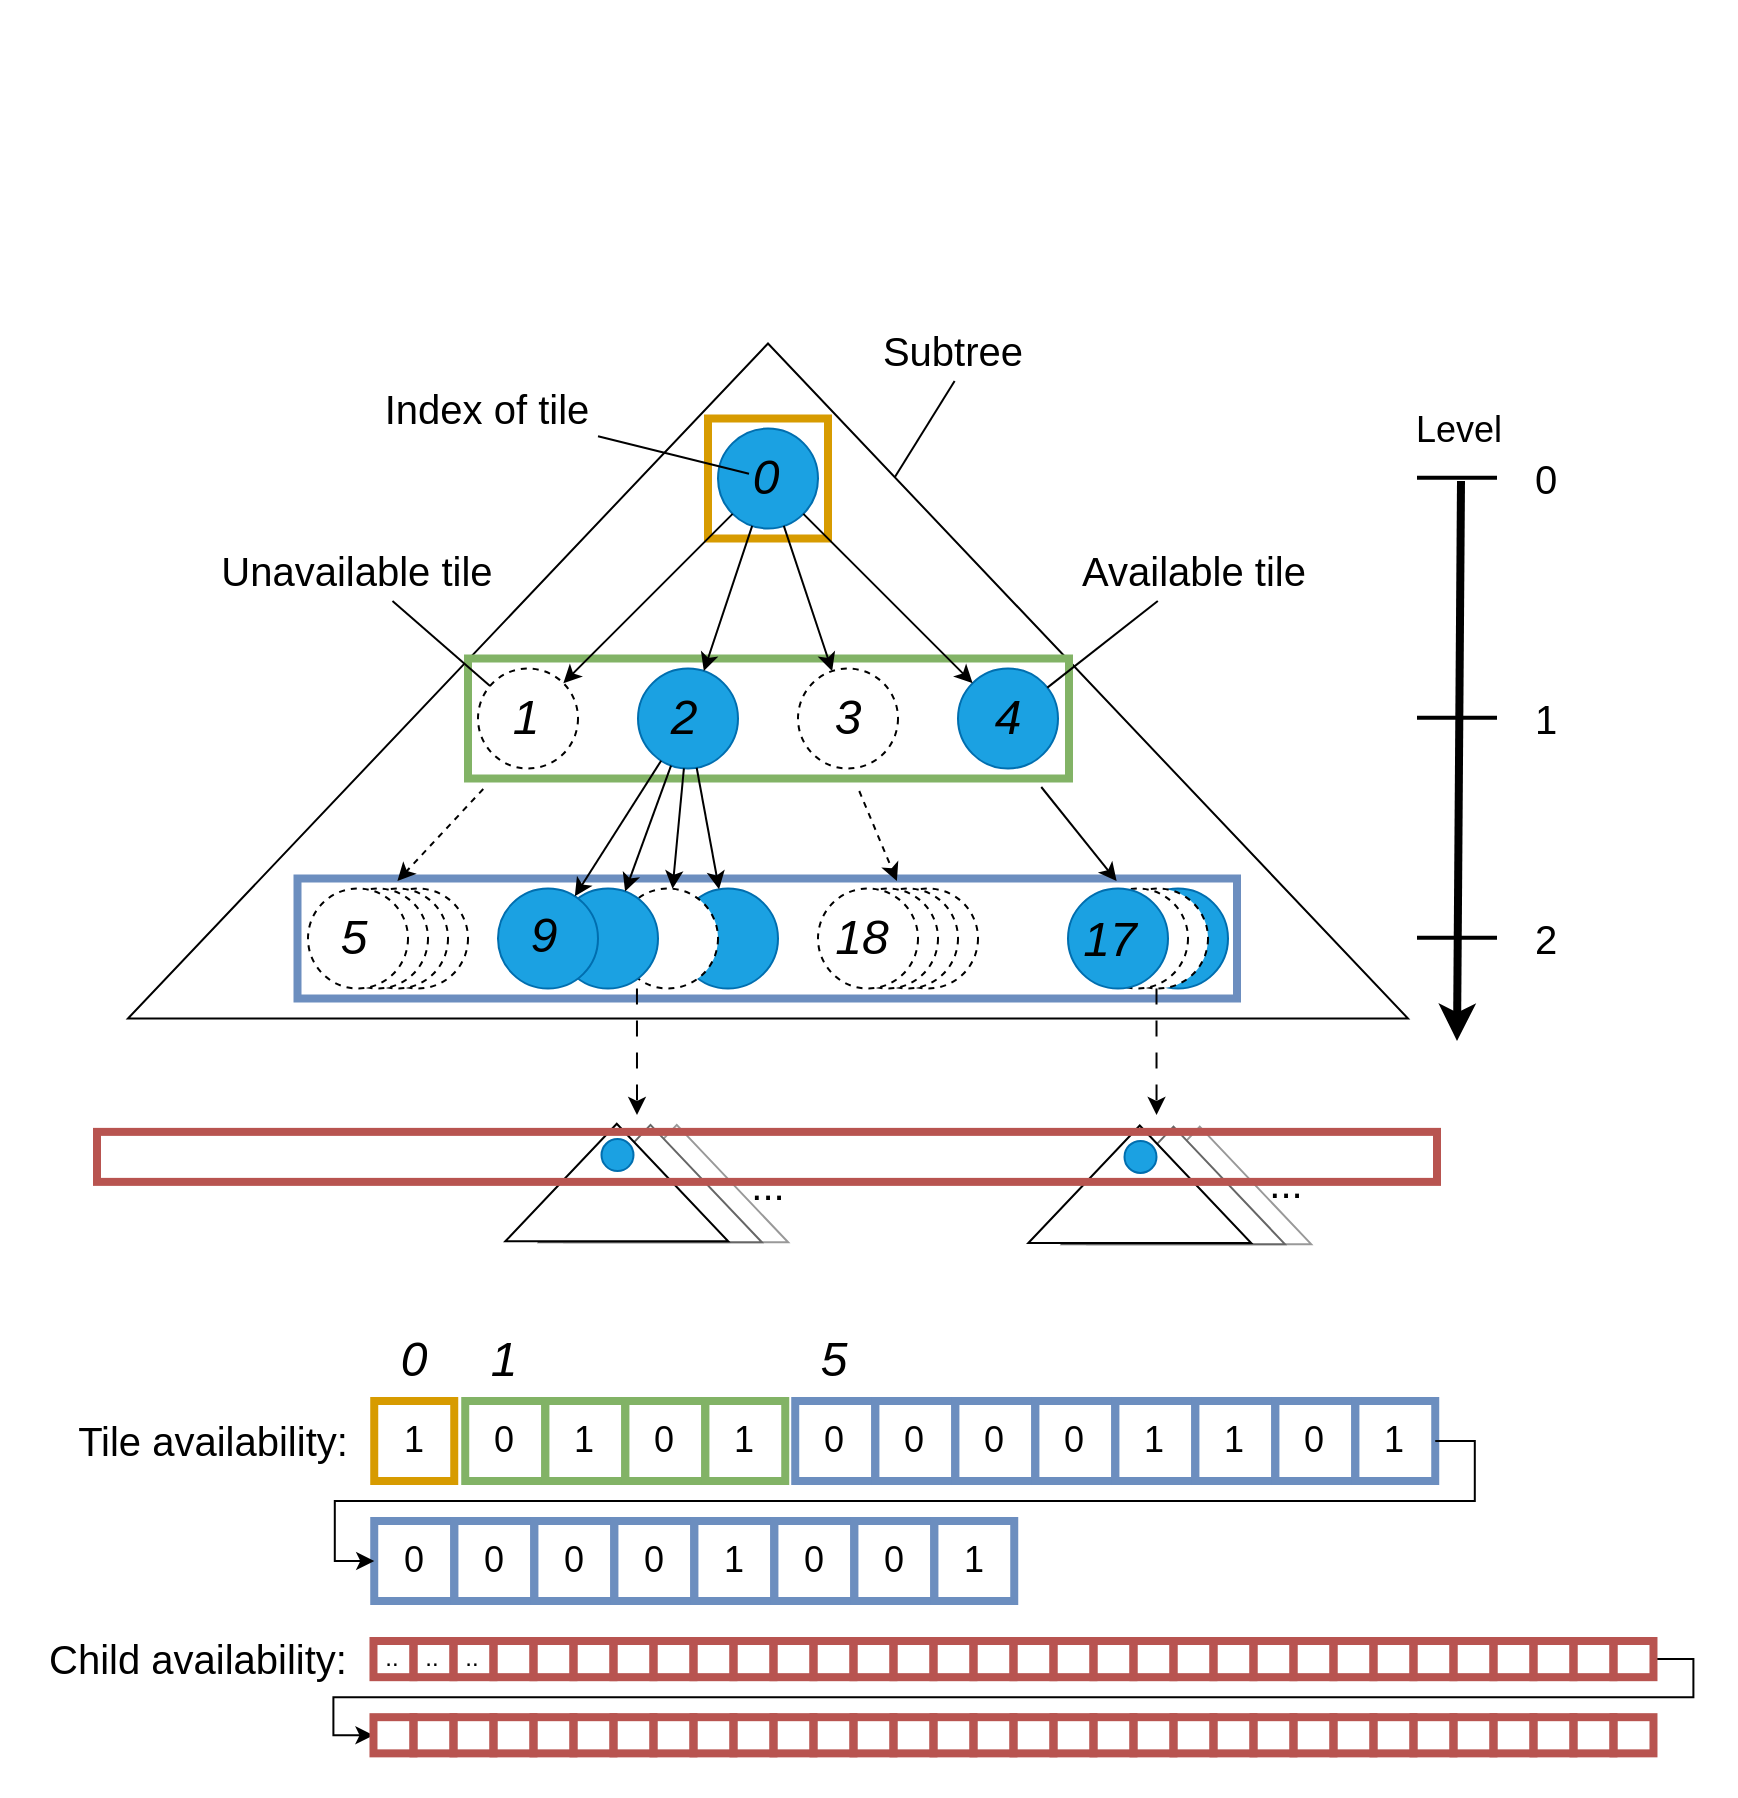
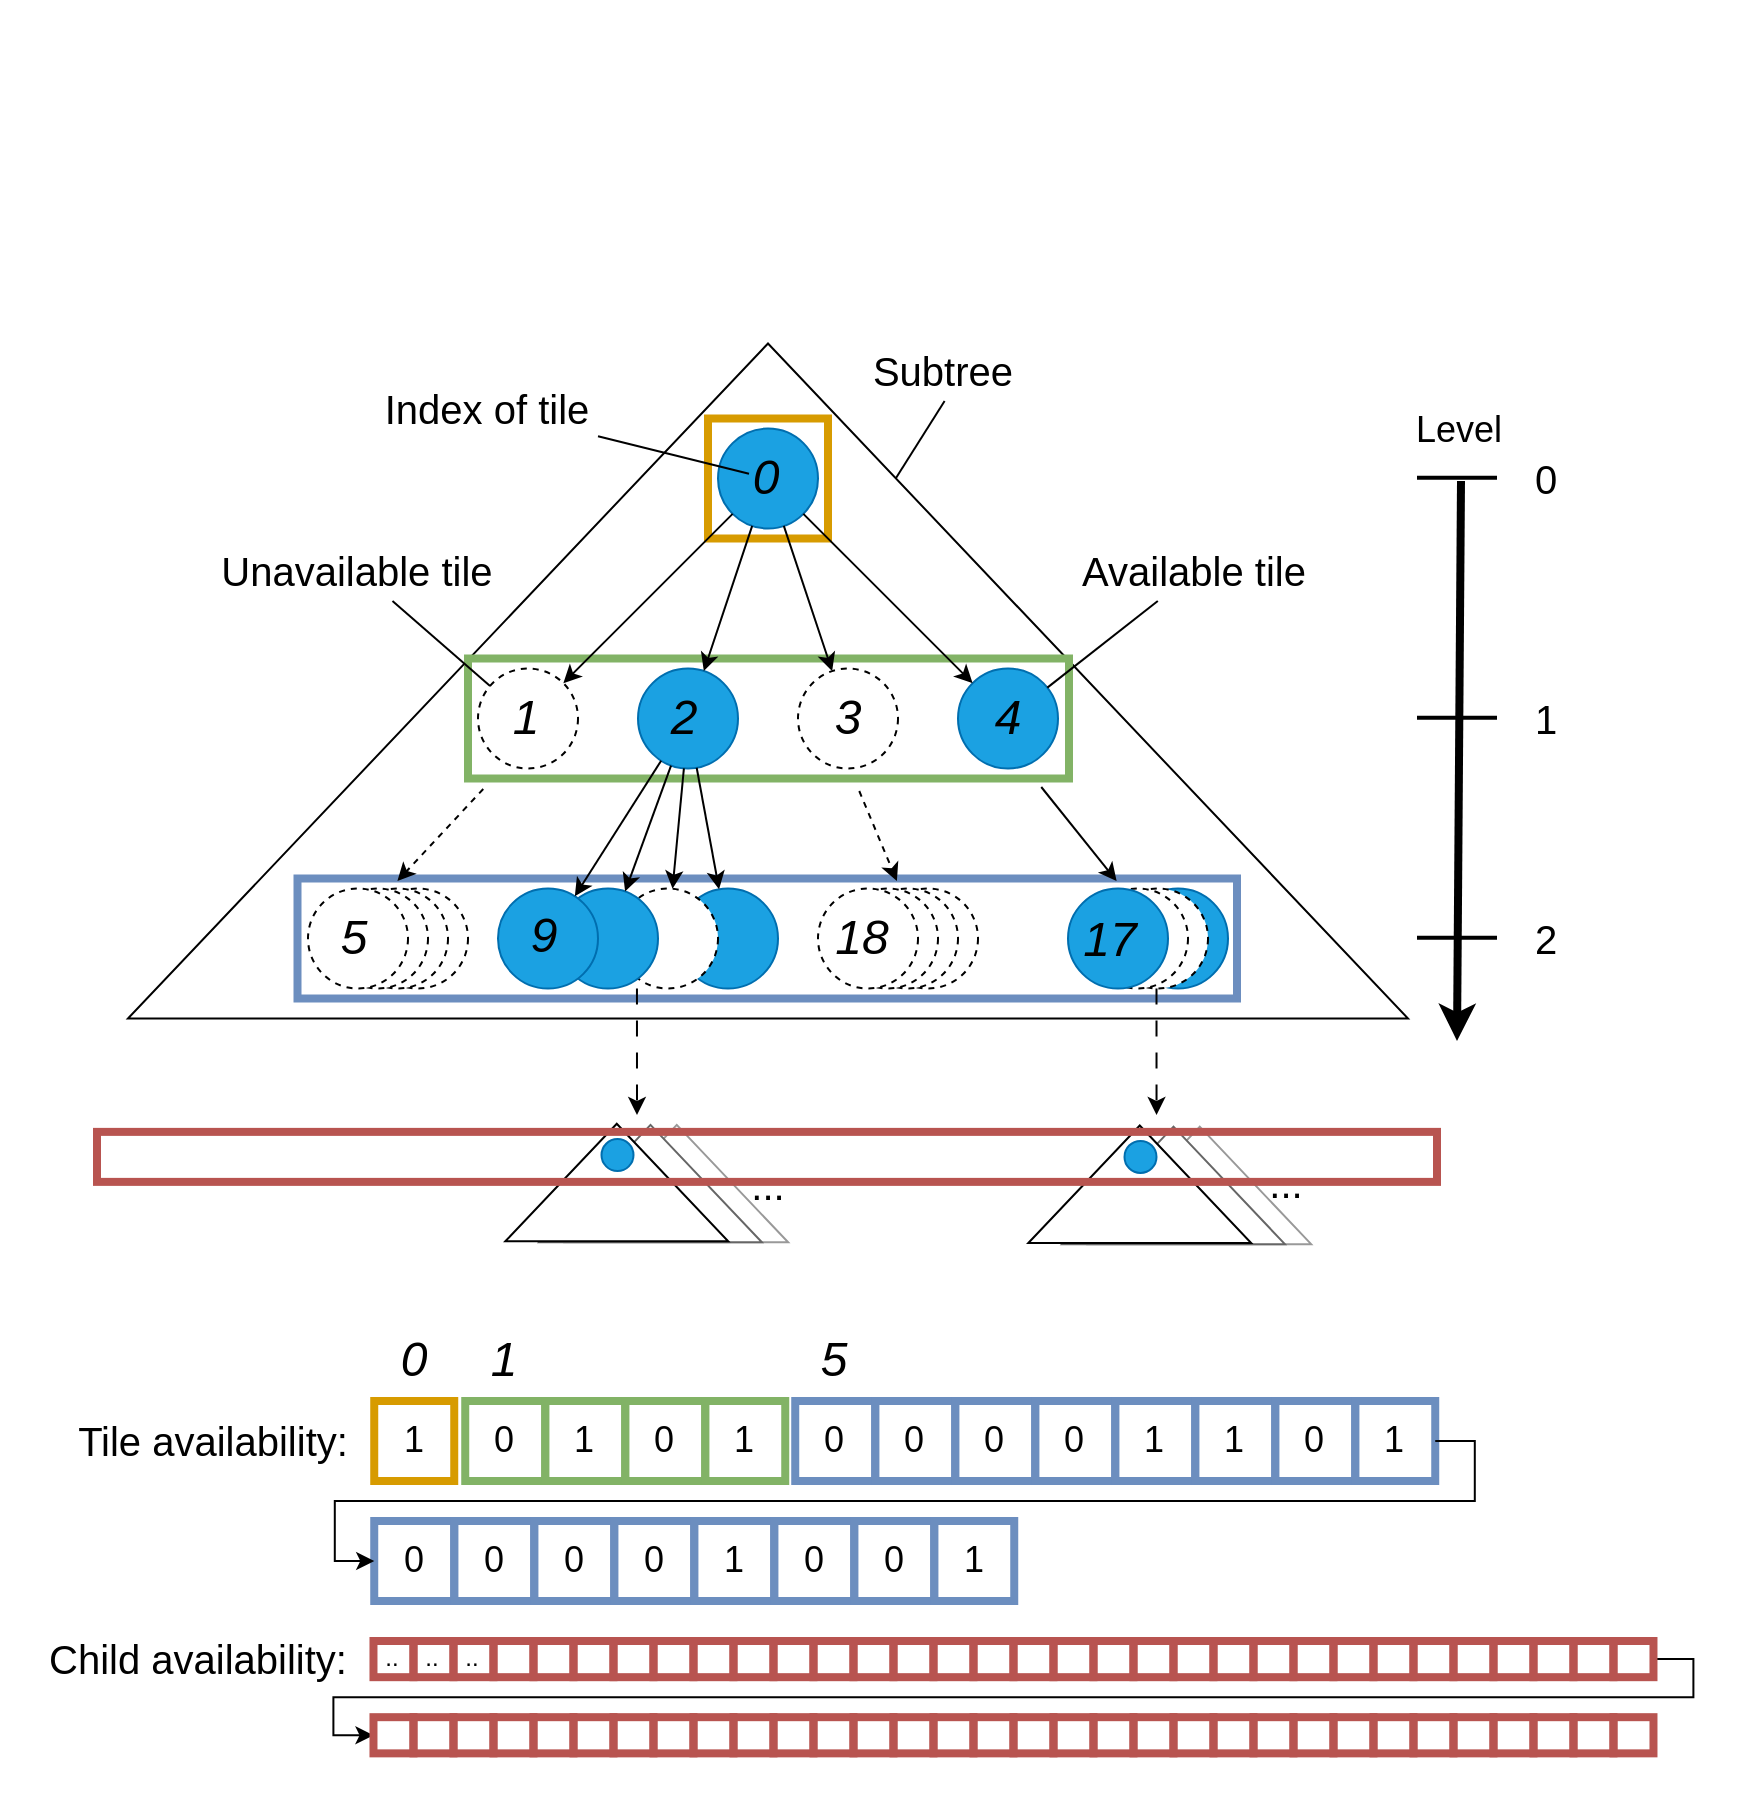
(955, 351) -> (945, 371)
